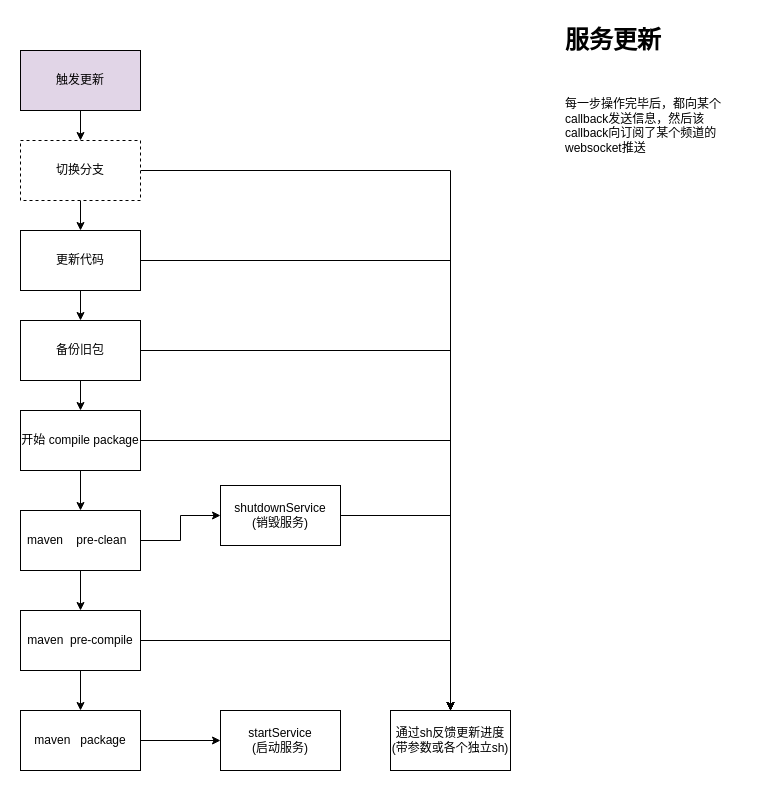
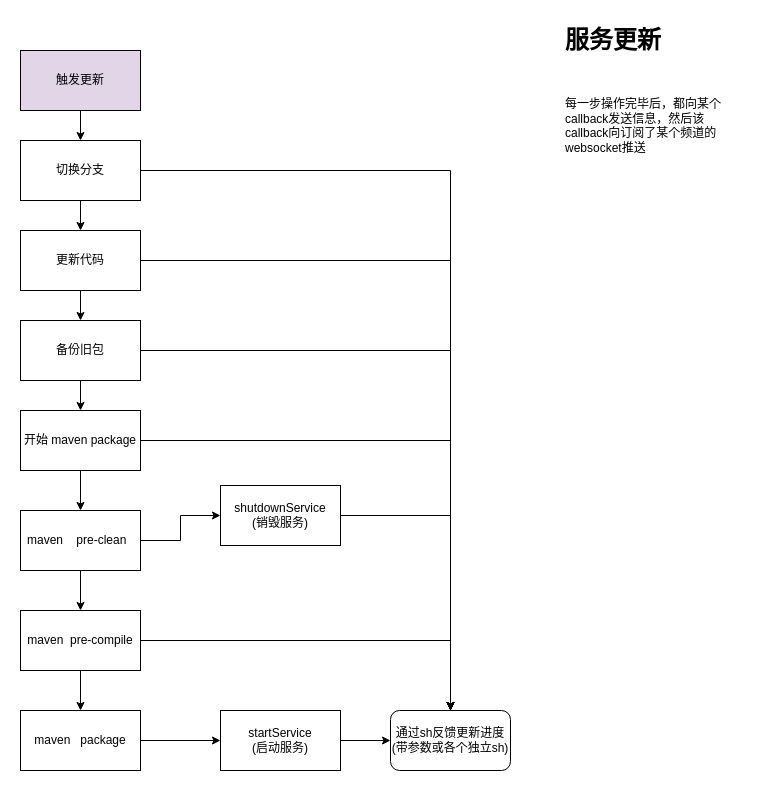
(81, 171) -> (81, 171)
(81, 441) -> (81, 441)
none -> (362, 741)
(451, 741) -> (451, 741)
